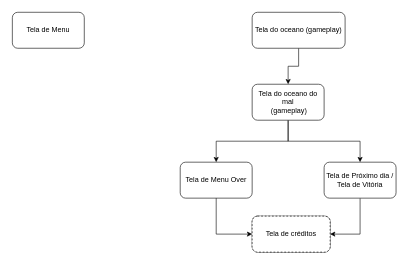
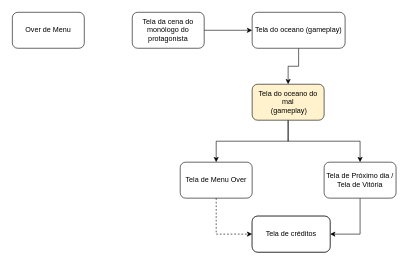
(48, 30) -> (48, 30)
none -> (168, 30)
none -> (246, 30)
(288, 102) -> (288, 102)
(216, 232) -> (216, 232)
(291, 234) -> (291, 234)
